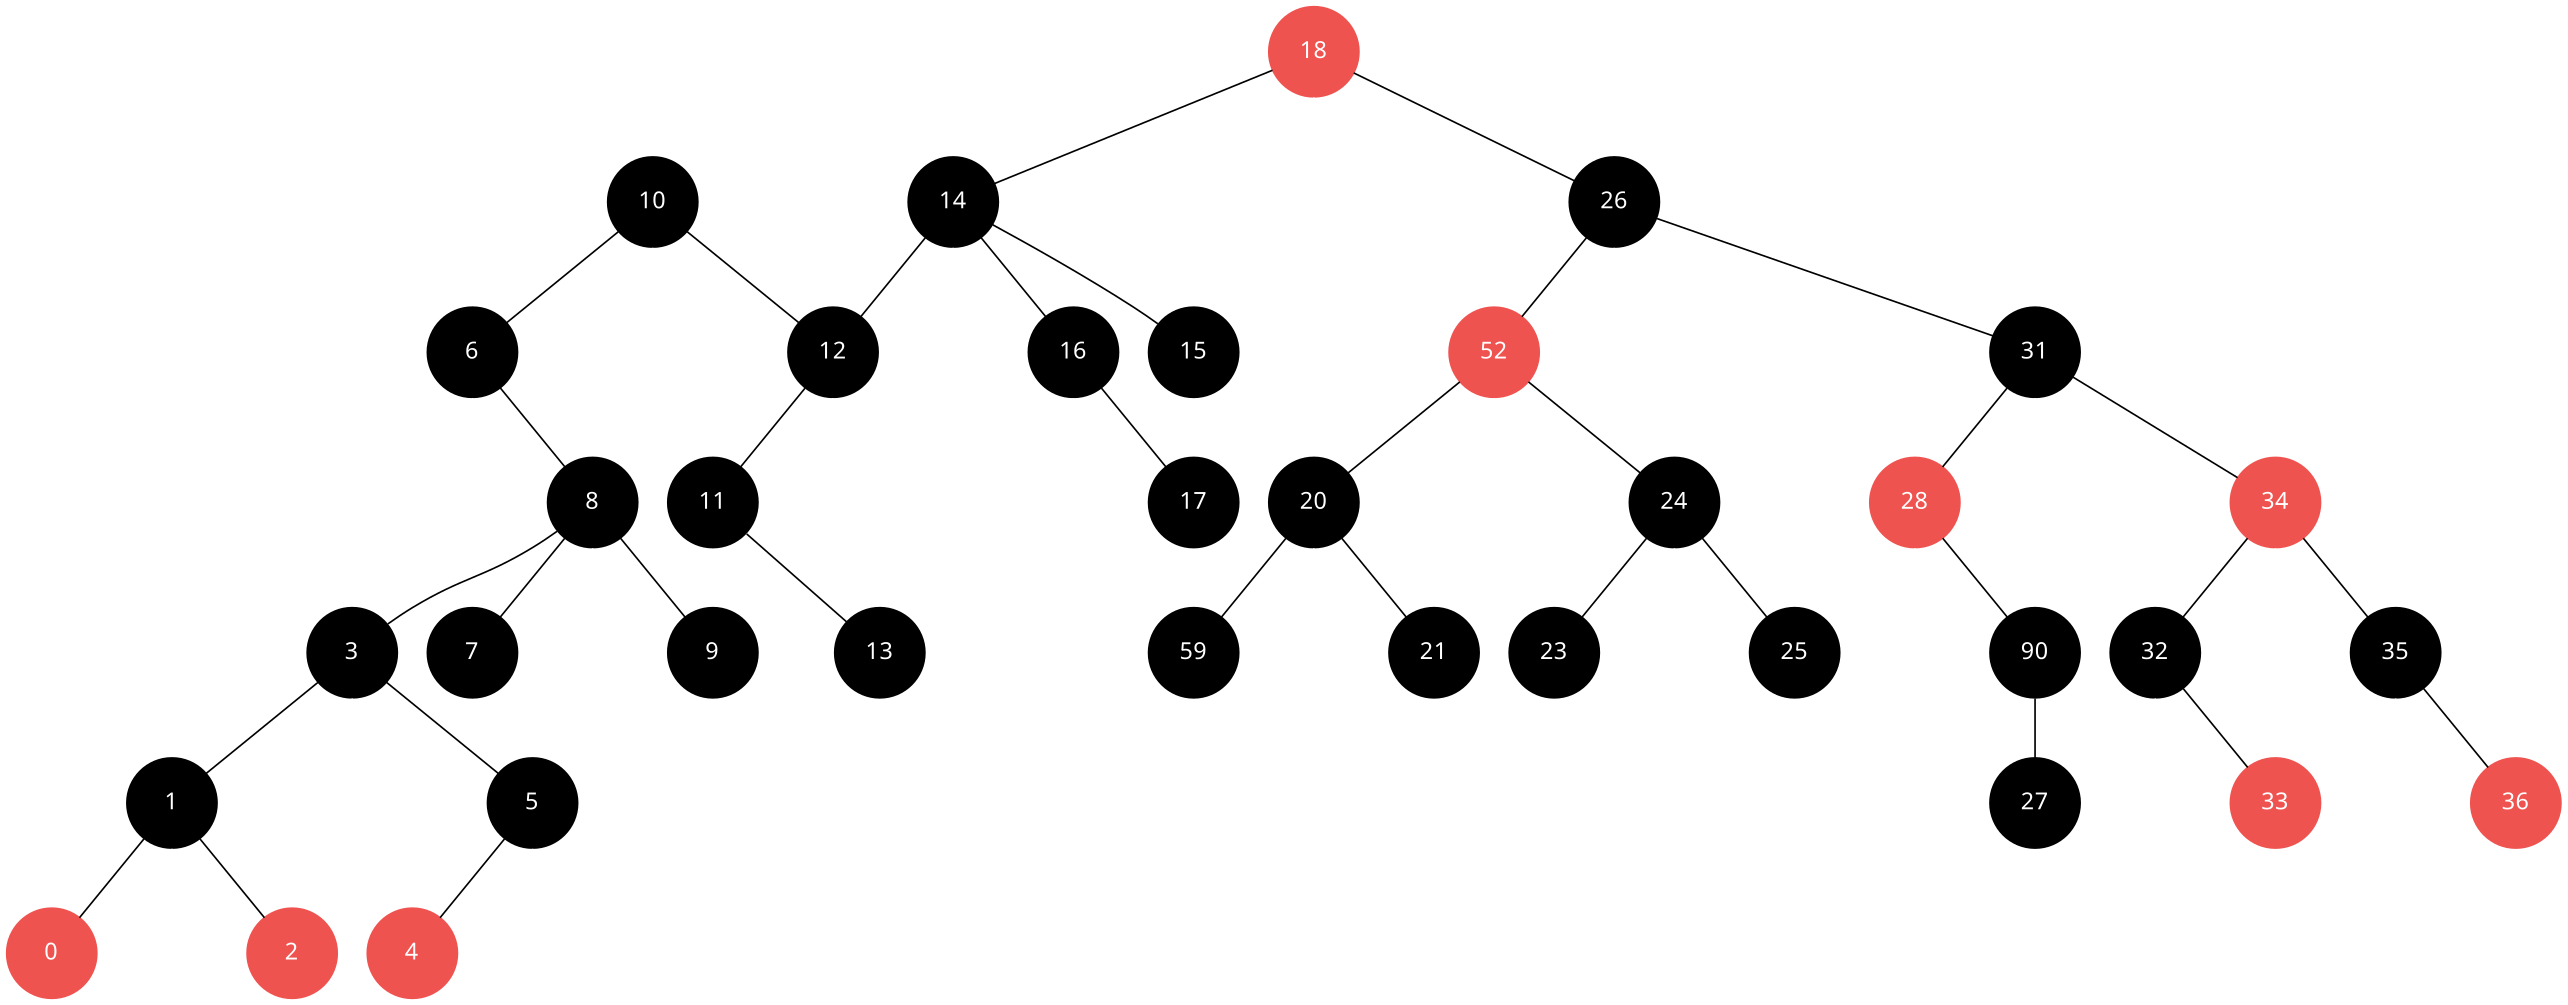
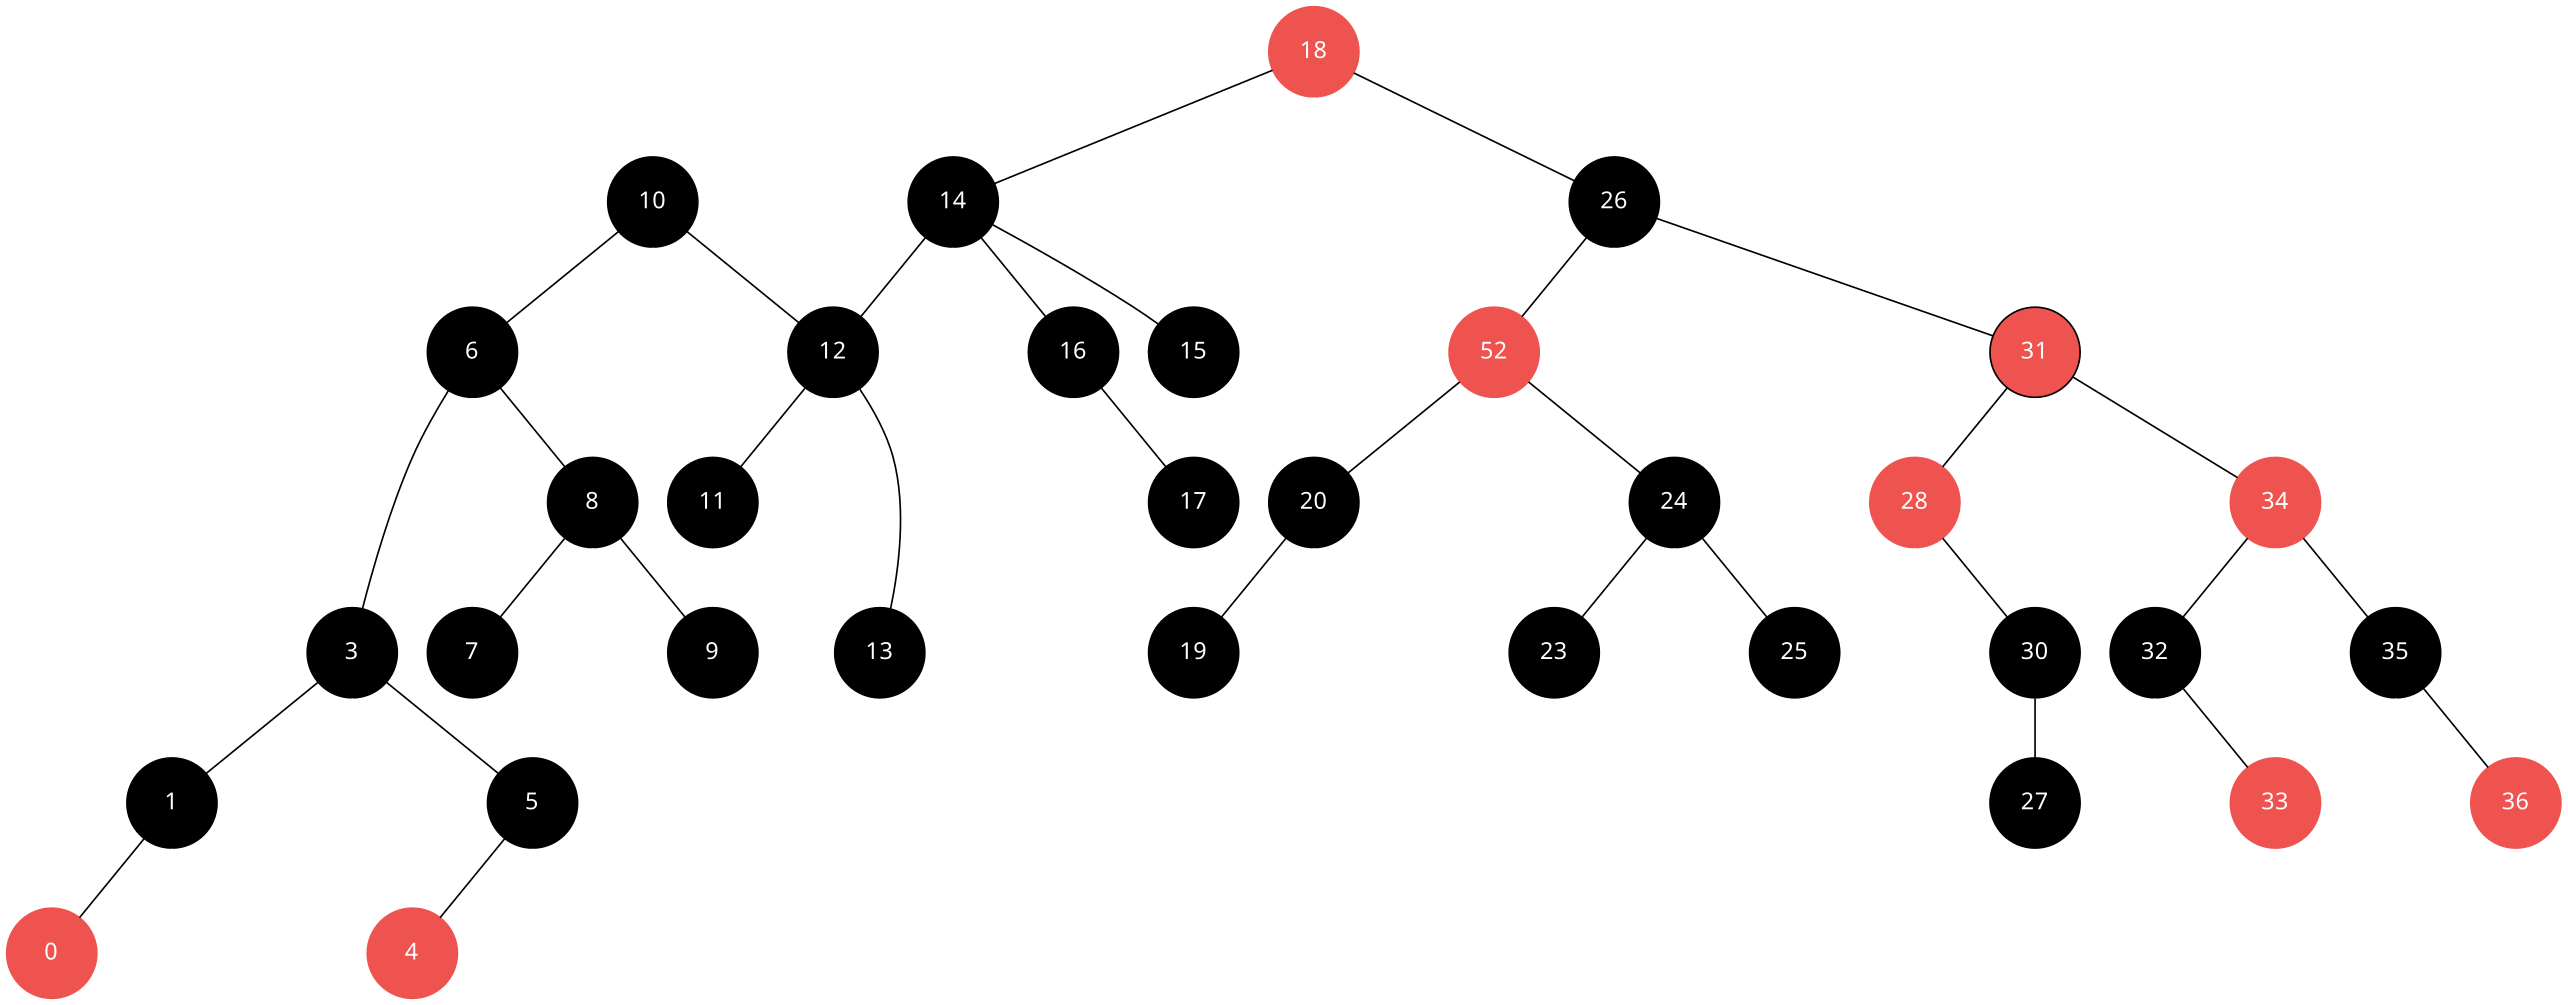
(2035, 352) -> (2035, 352)
(472, 578) -> (397, 496)
(797, 578) -> (899, 495)
(1194, 653) -> (1194, 653)
(1434, 653) -> none
(2035, 653) -> (2035, 653)
(292, 953) -> none
